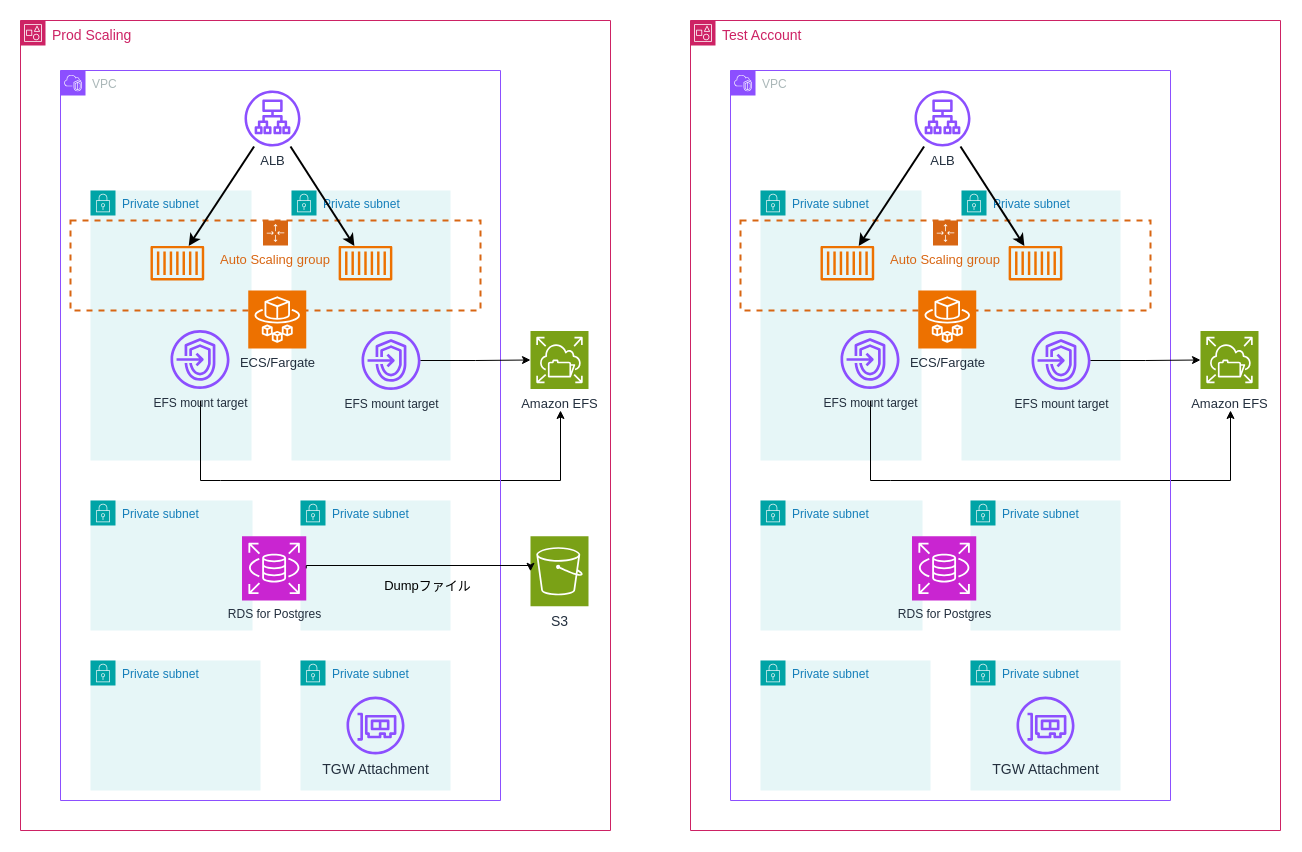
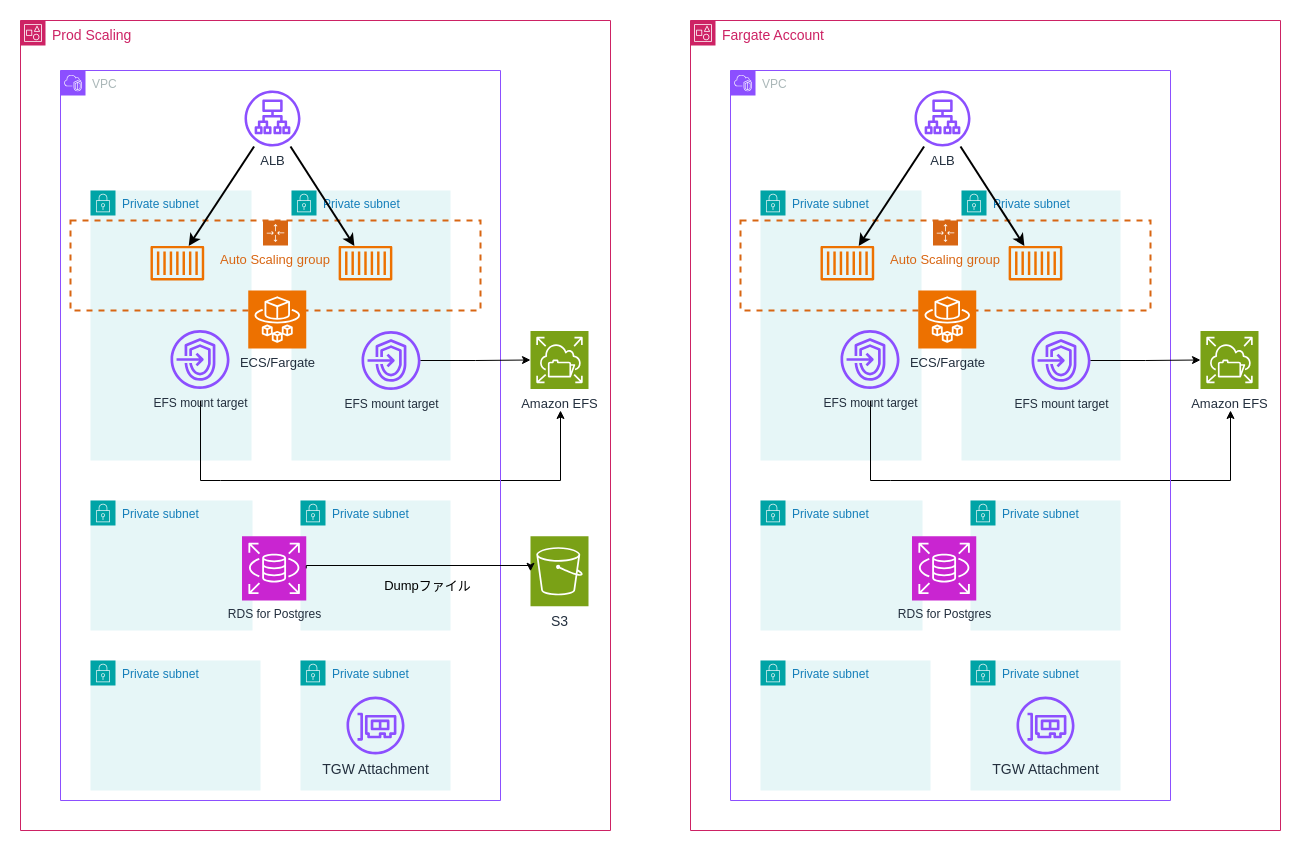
(761, 35) -> (771, 35)
